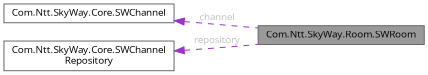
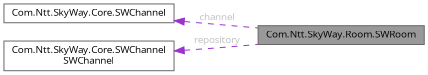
(89, 56) -> (89, 56)
